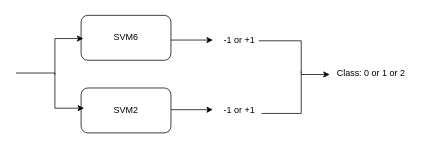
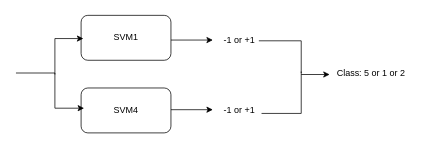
(126, 38) -> (126, 38)
(371, 74) -> (371, 74)
(126, 111) -> (126, 111)
